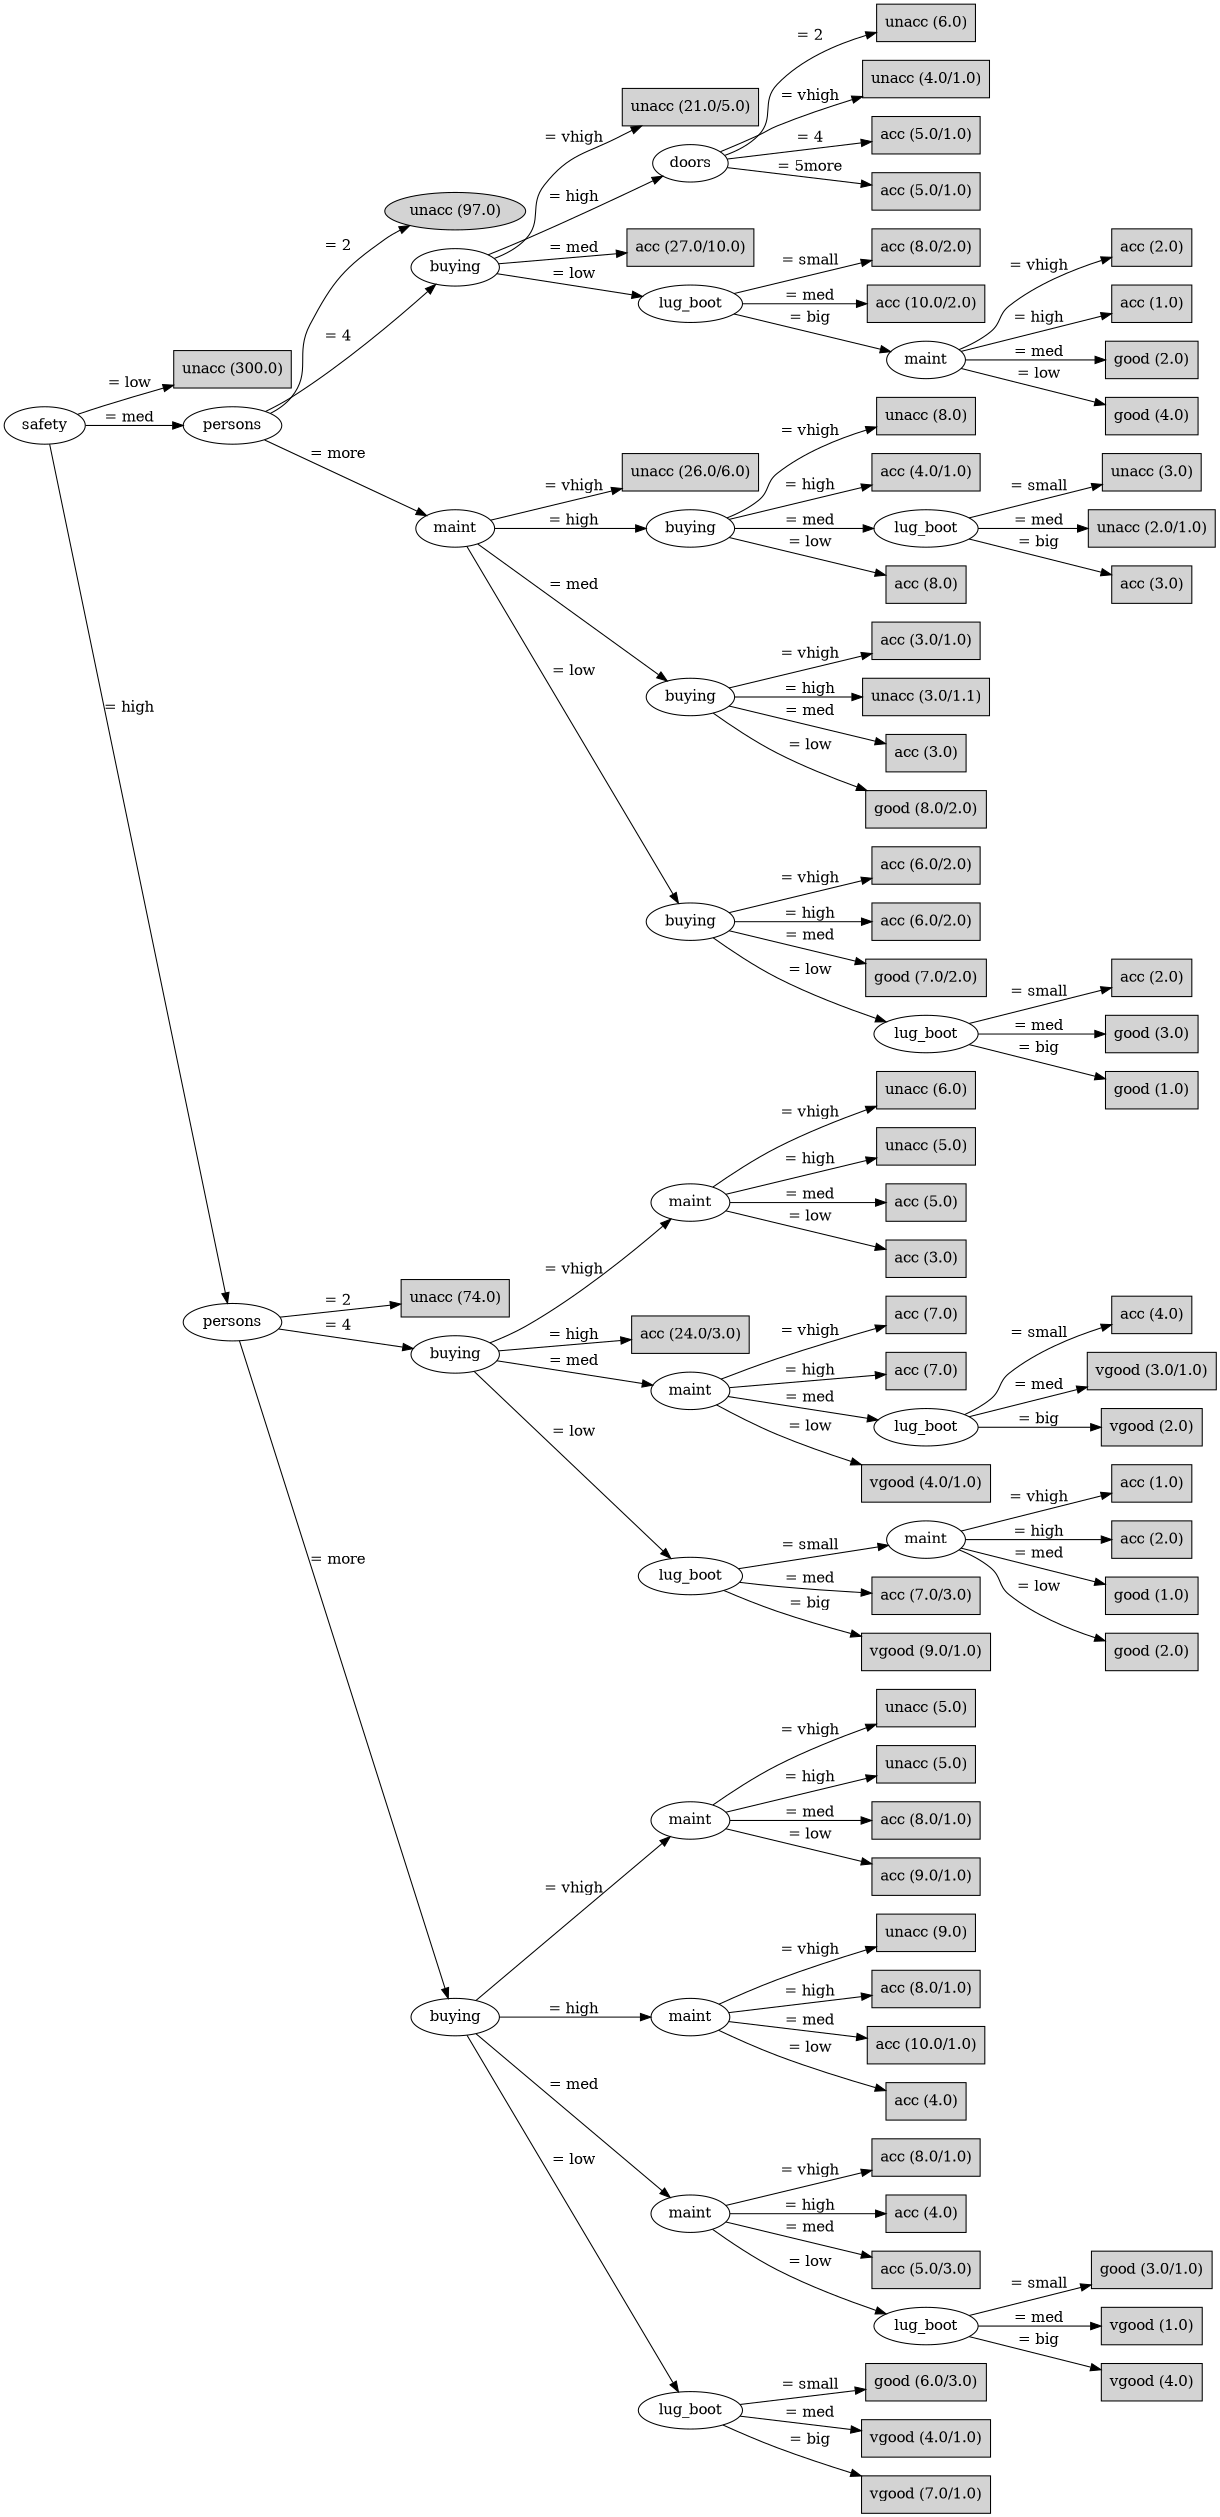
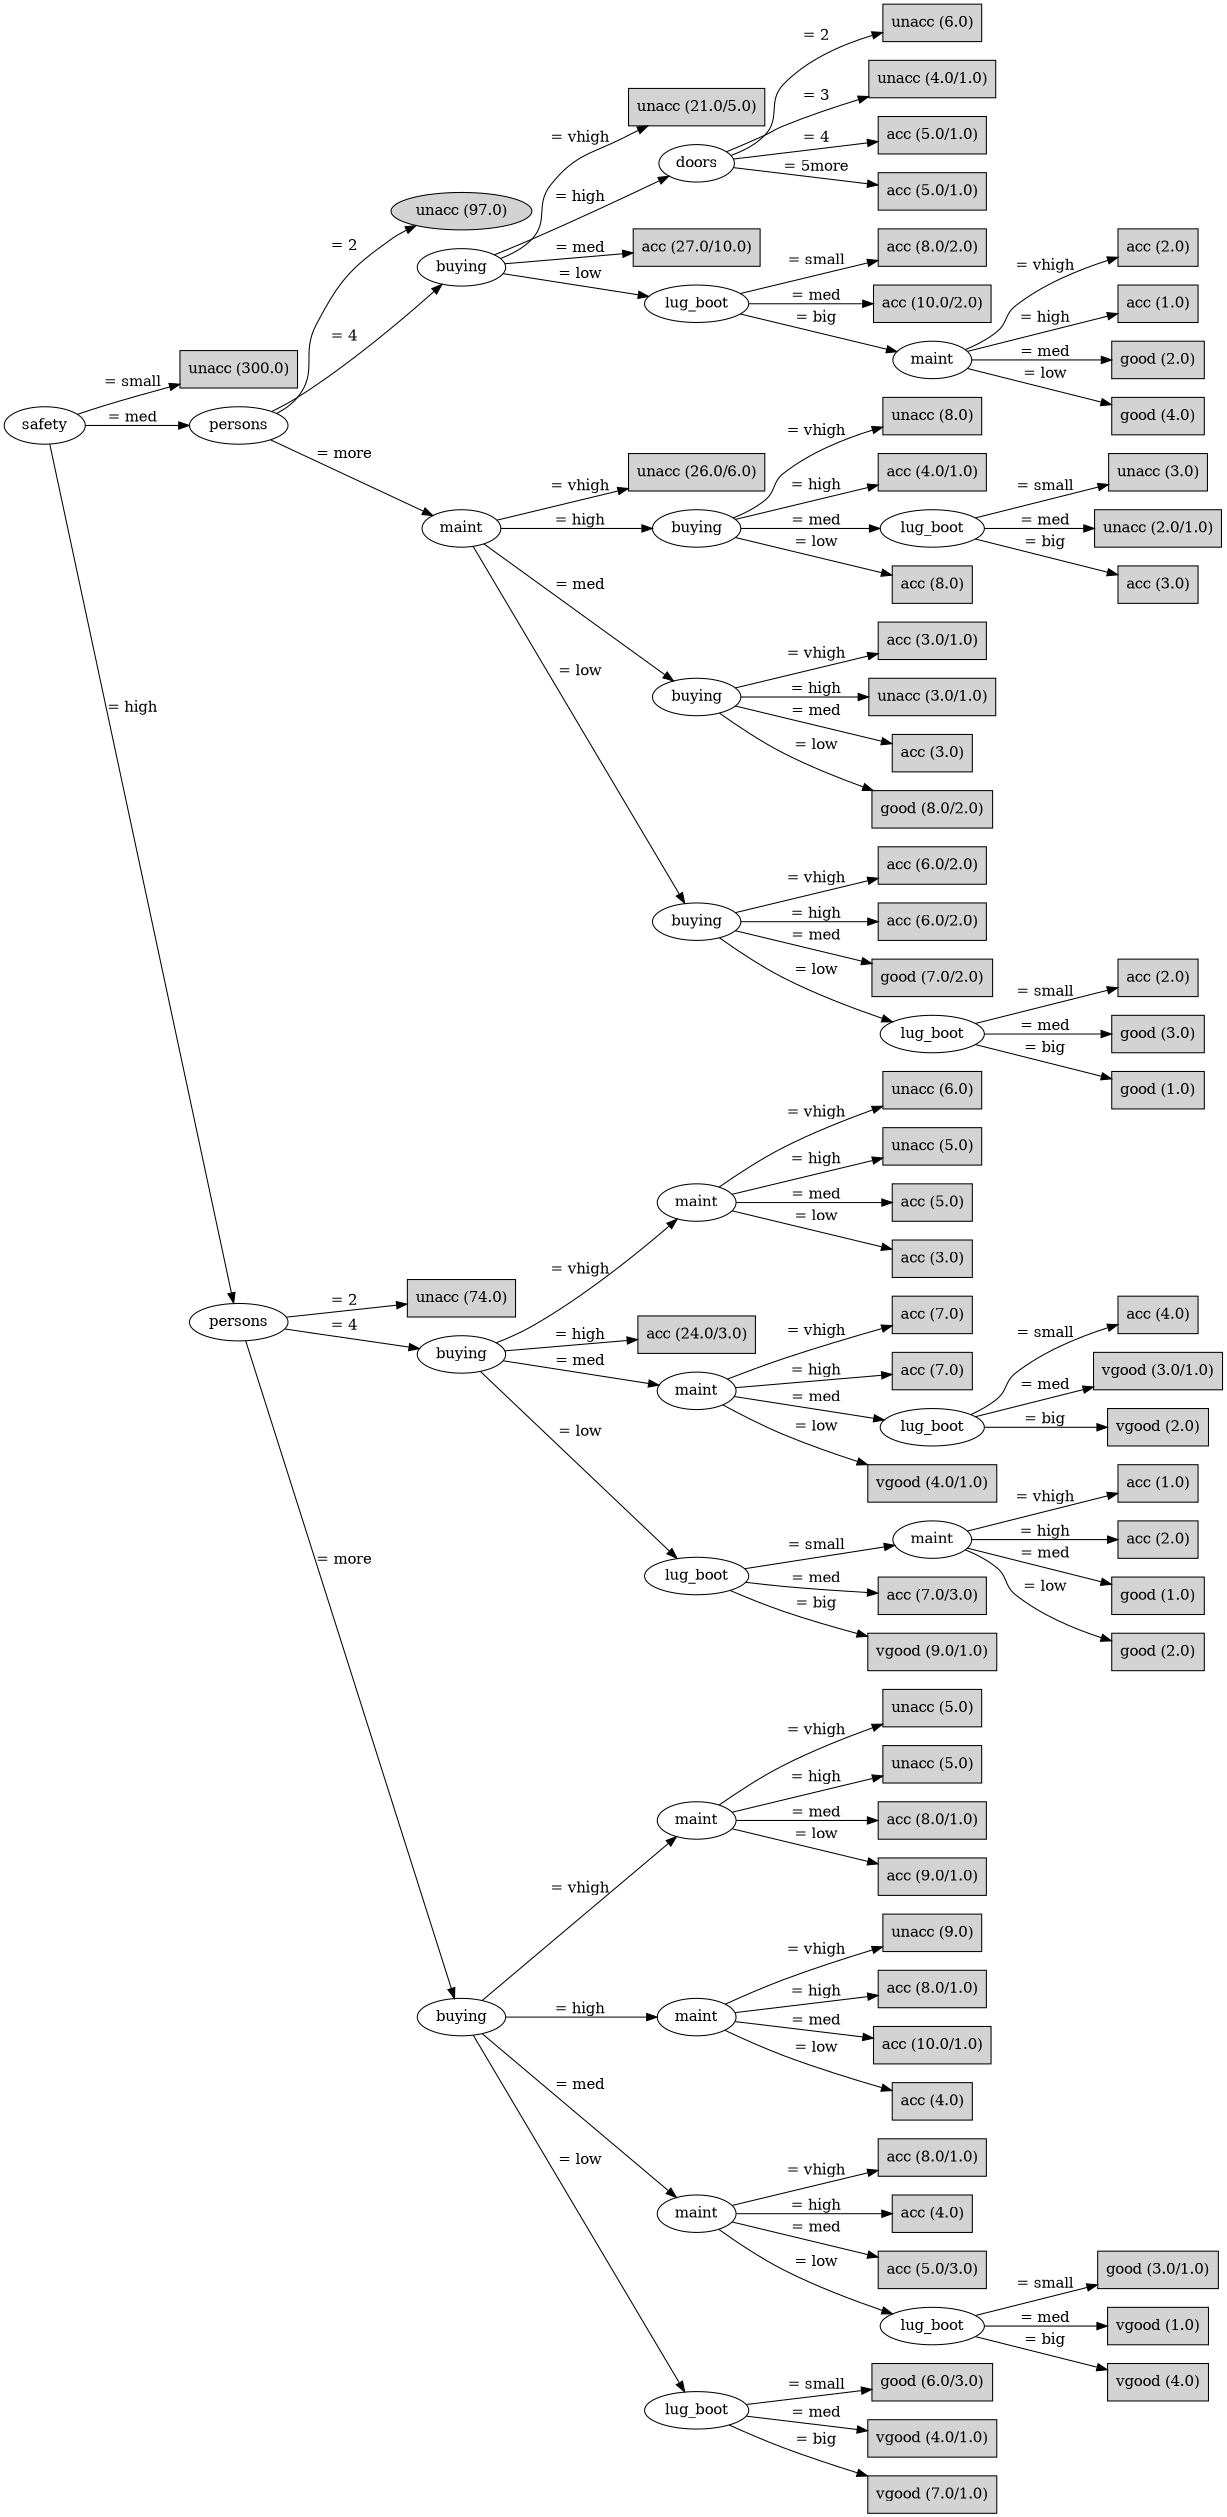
(810, 96) -> (816, 96)
(130, 383) -> (133, 382)
(926, 697) -> (932, 697)
